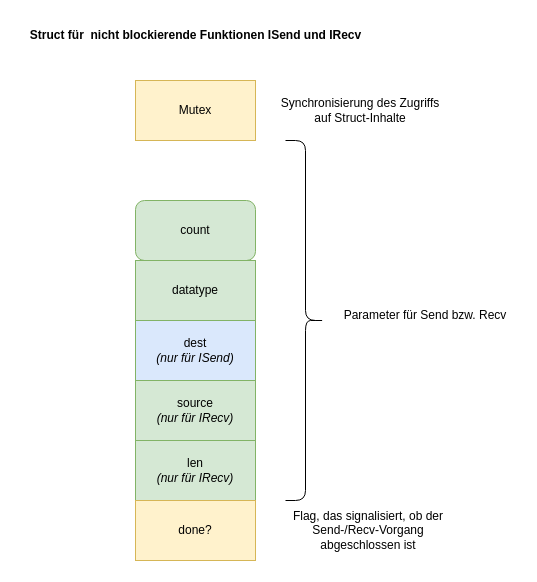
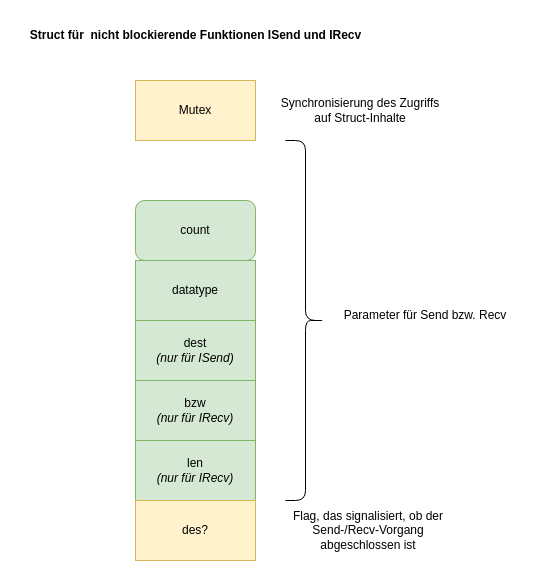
(196, 351) -> (196, 351)
(196, 411) -> (196, 411)
(196, 531) -> (196, 531)
